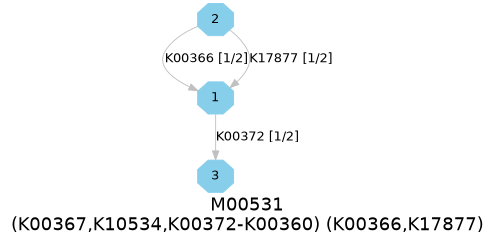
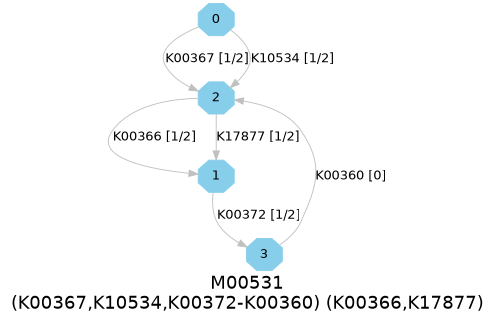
none -> (216, 20)
none -> (314, 159)
